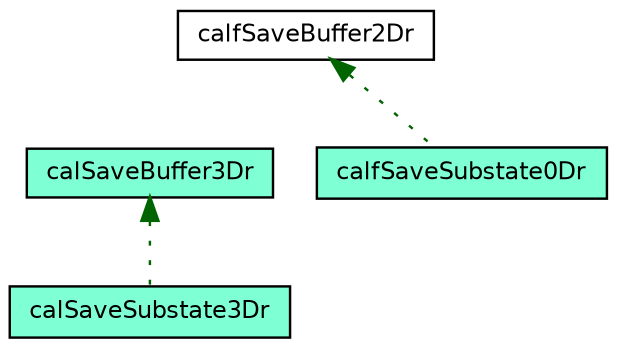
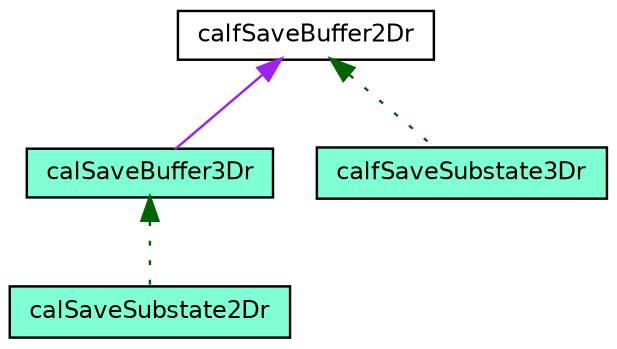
none -> (219, 112)
(462, 173) -> (462, 173)
(150, 312) -> (150, 312)
